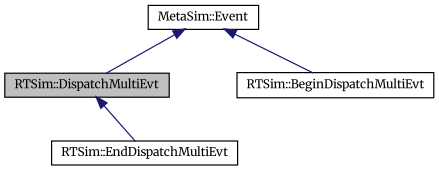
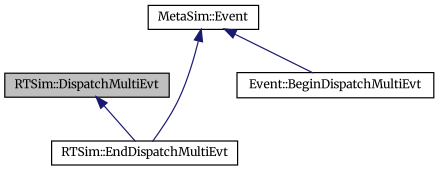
(140, 54) -> (181, 94)
(335, 85) -> (335, 85)
